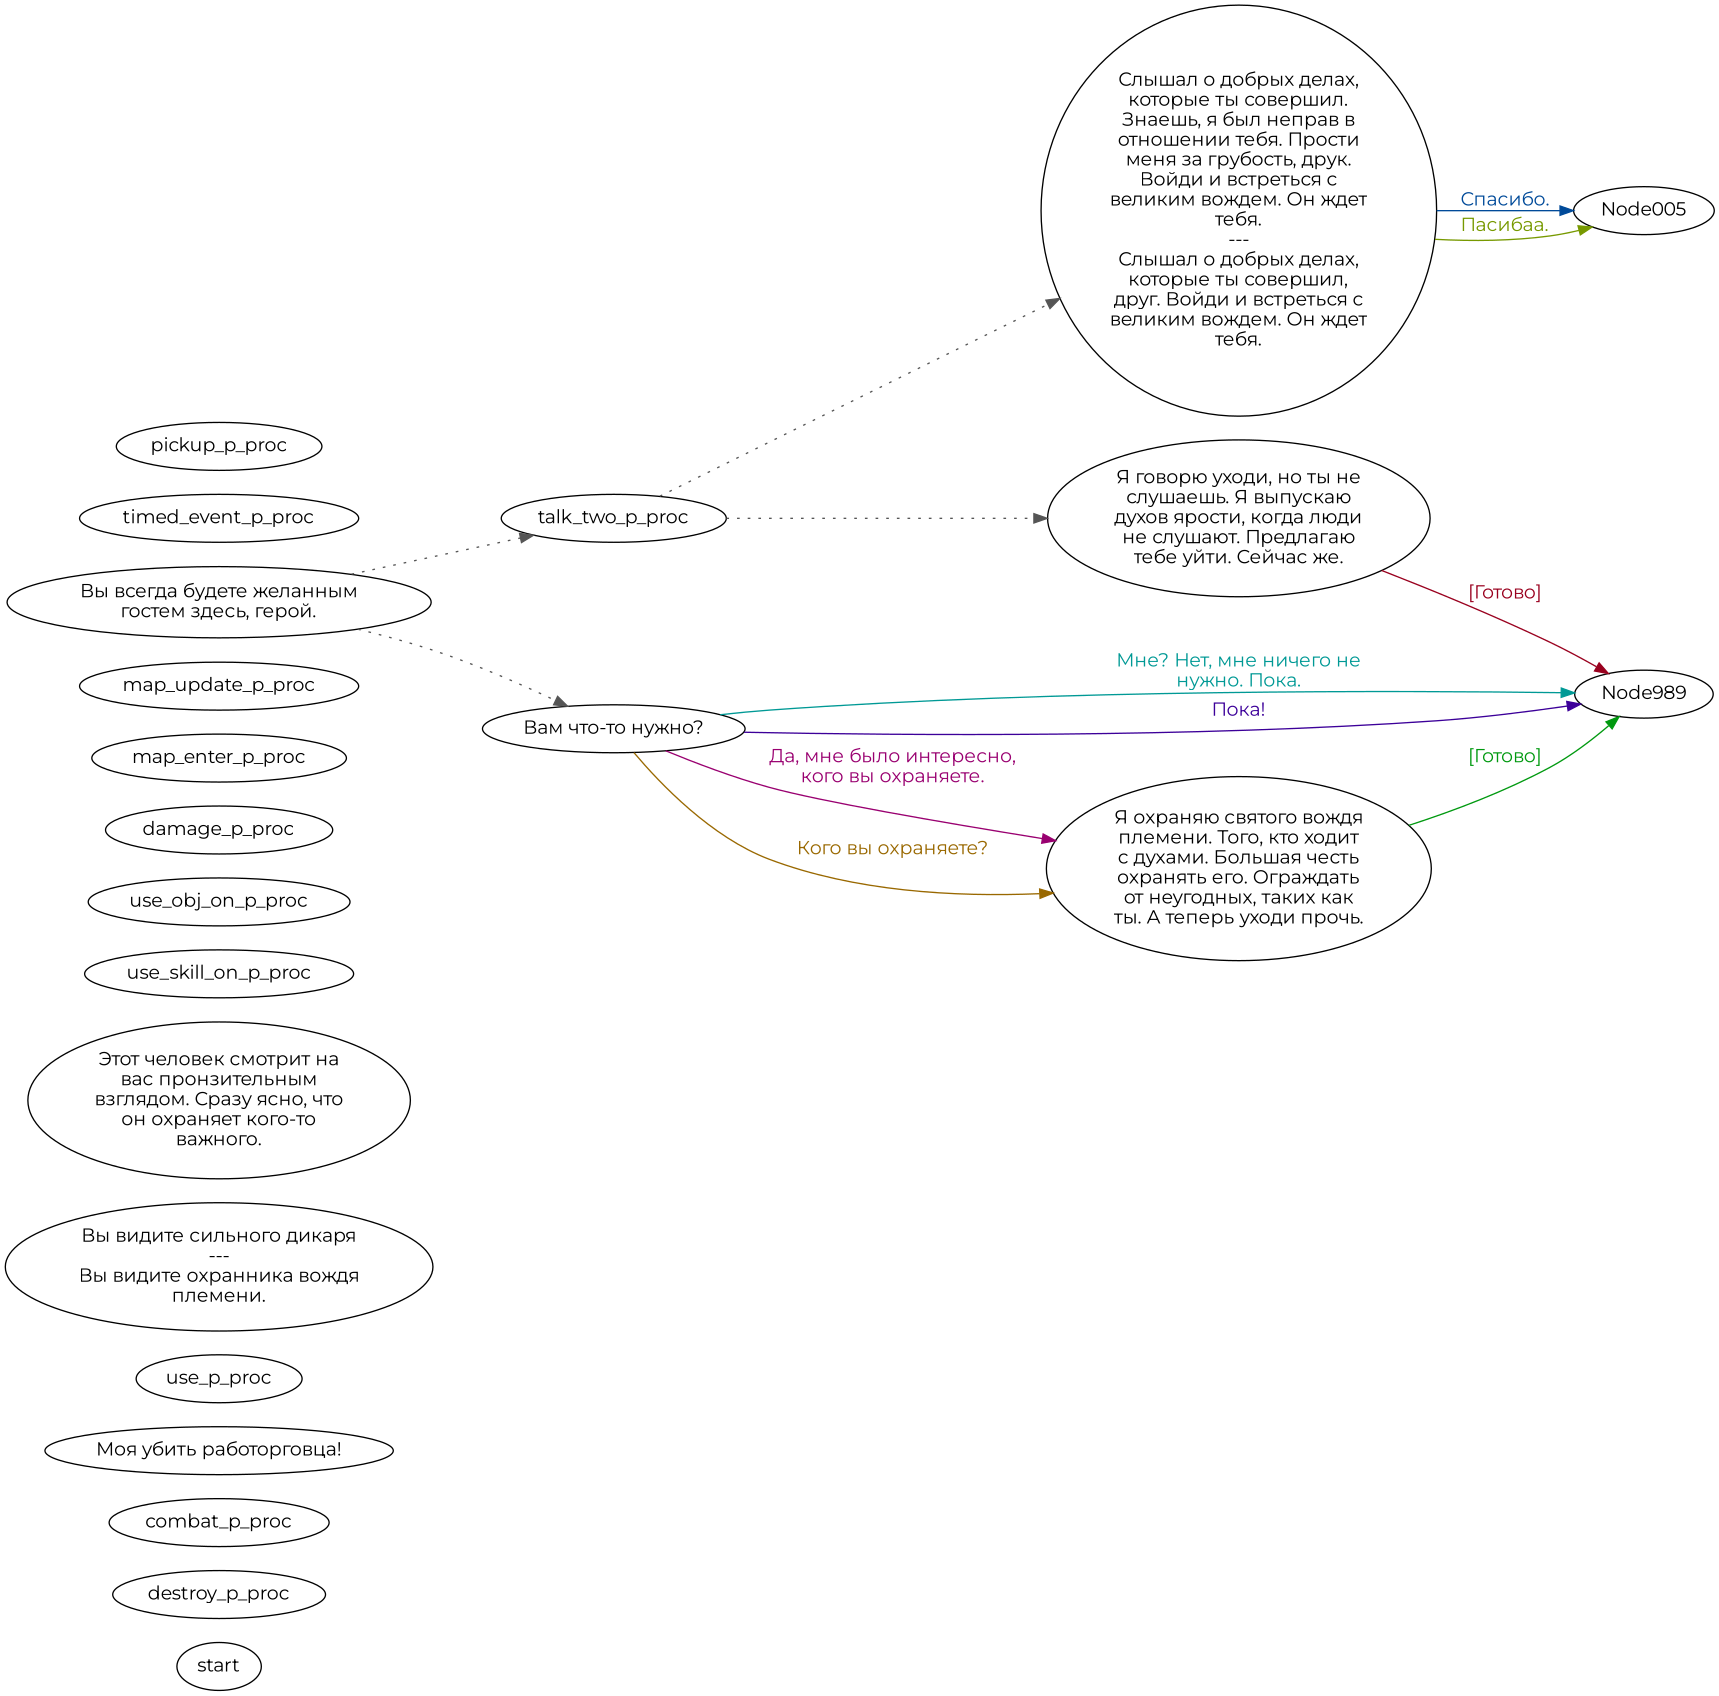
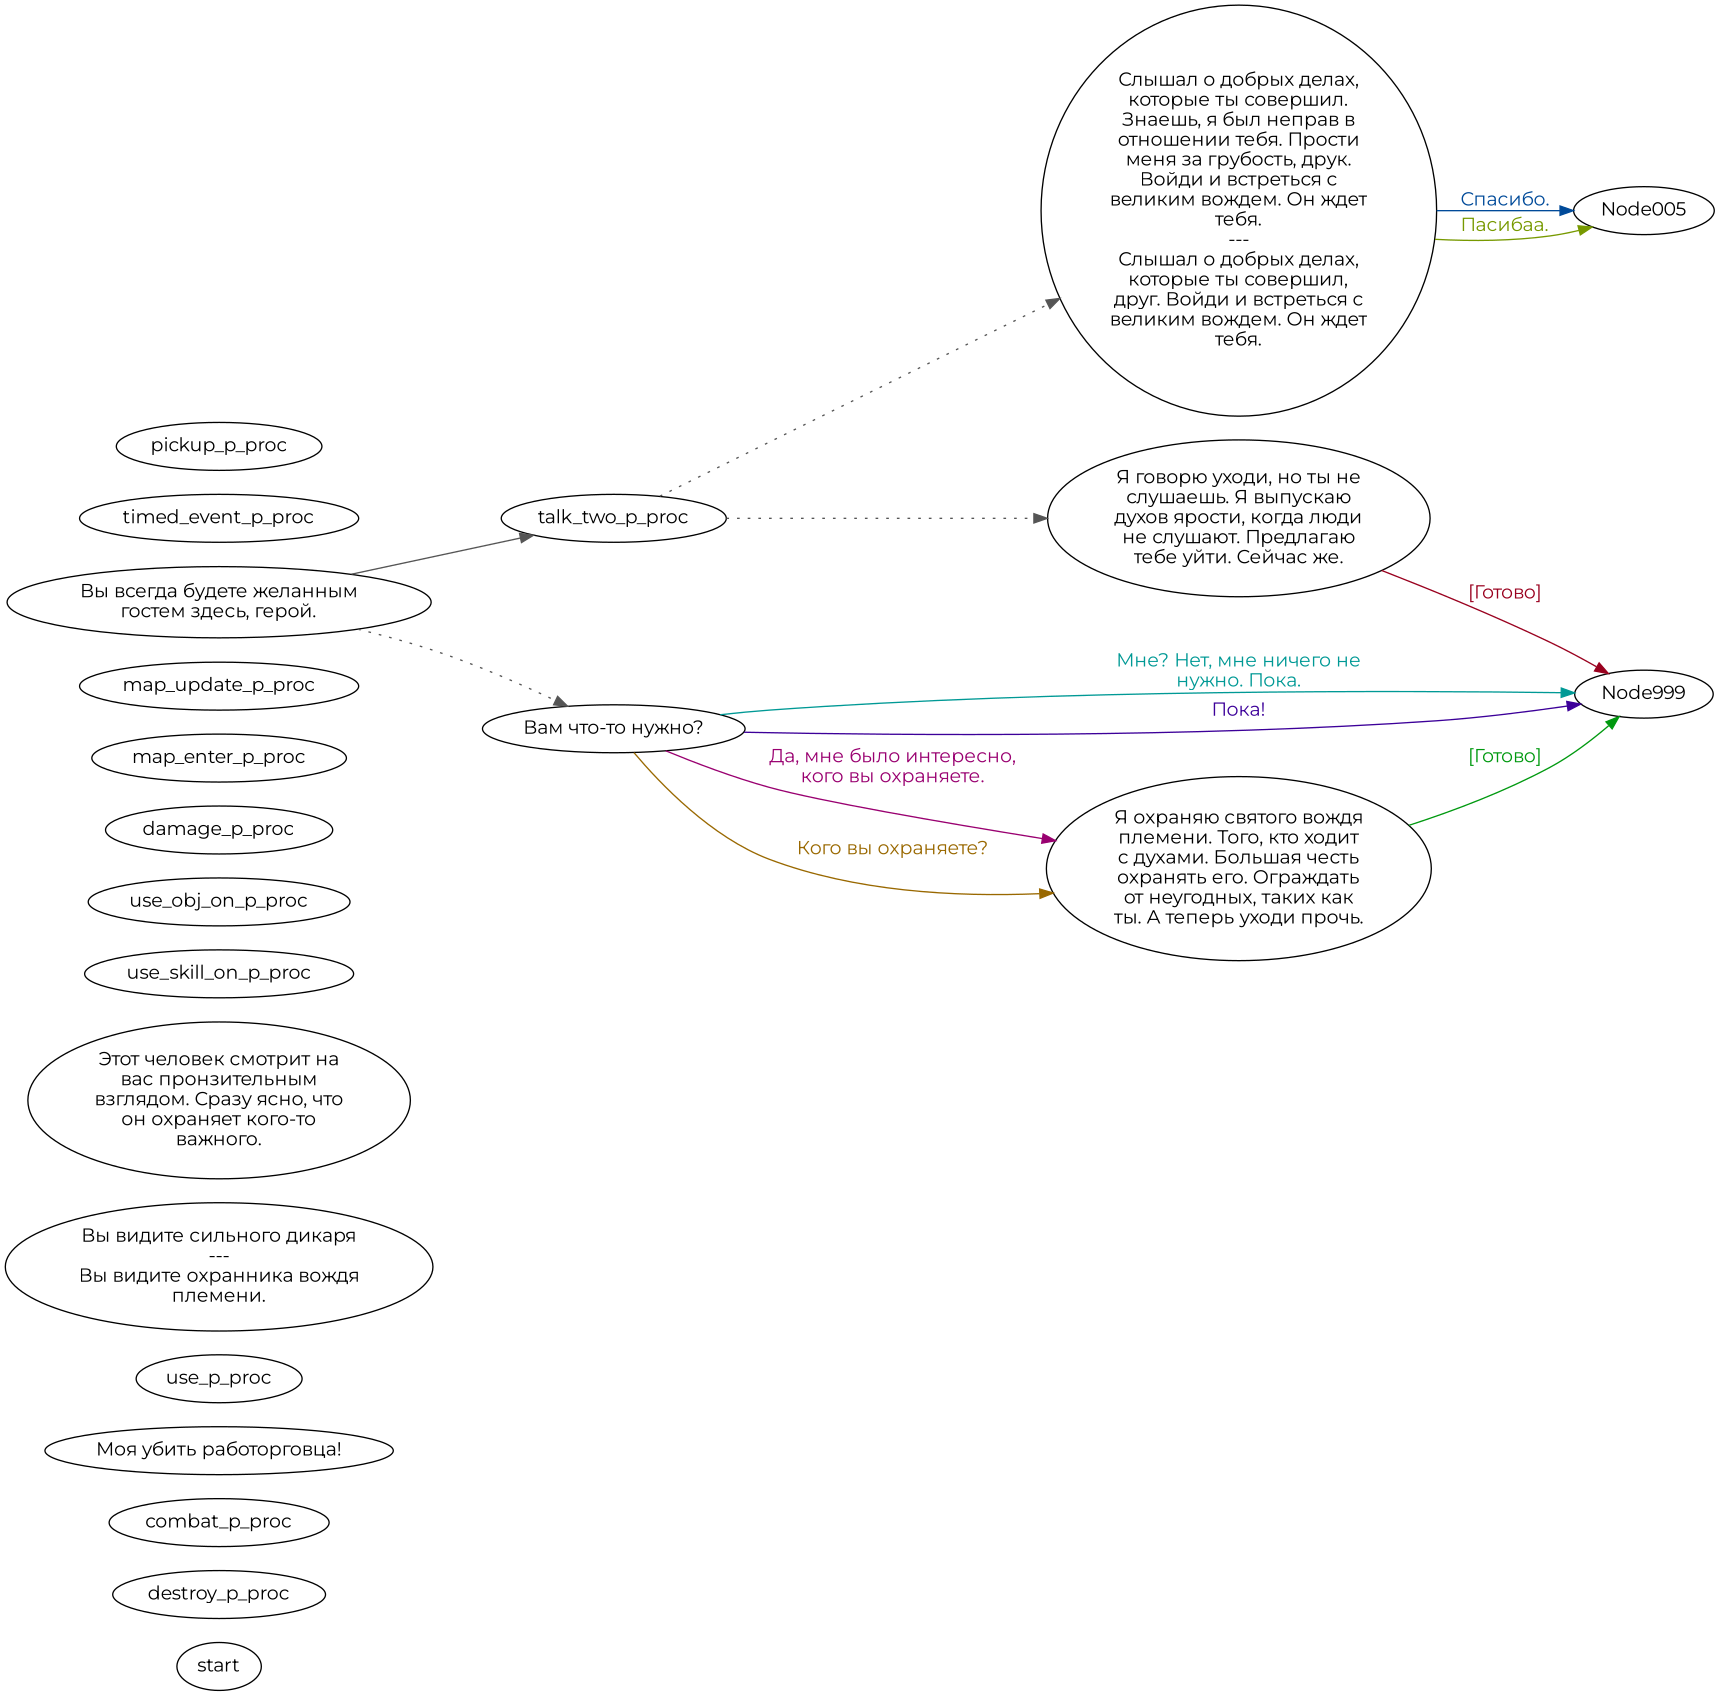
(436, 556) -> (436, 556)
(1644, 694) -> (1644, 694)
